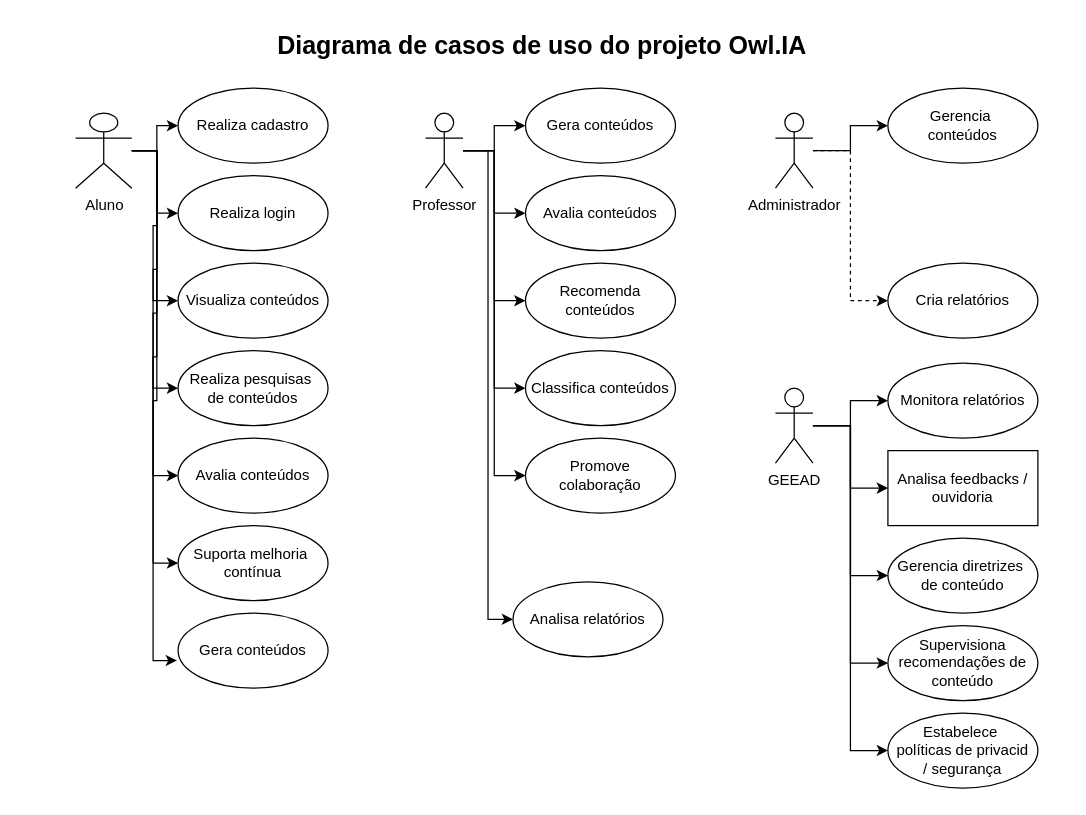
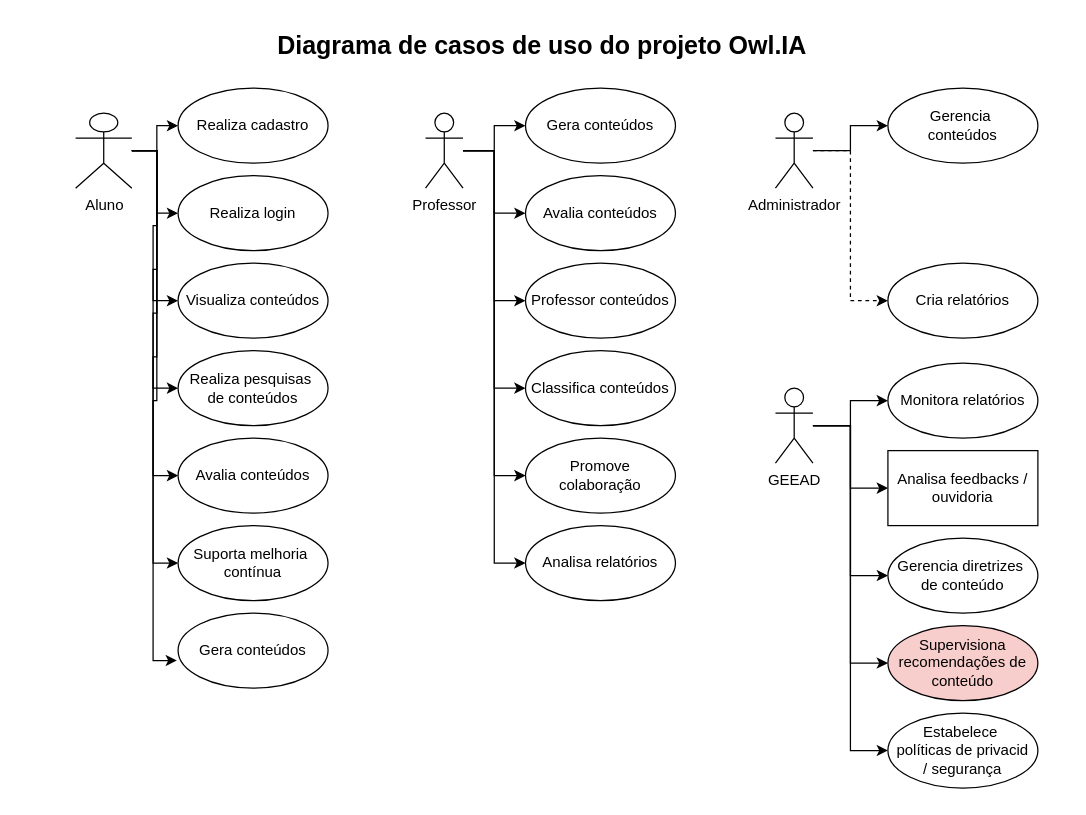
(601, 301) -> (601, 301)
(588, 619) -> (601, 563)
(963, 663) -> (963, 663)
